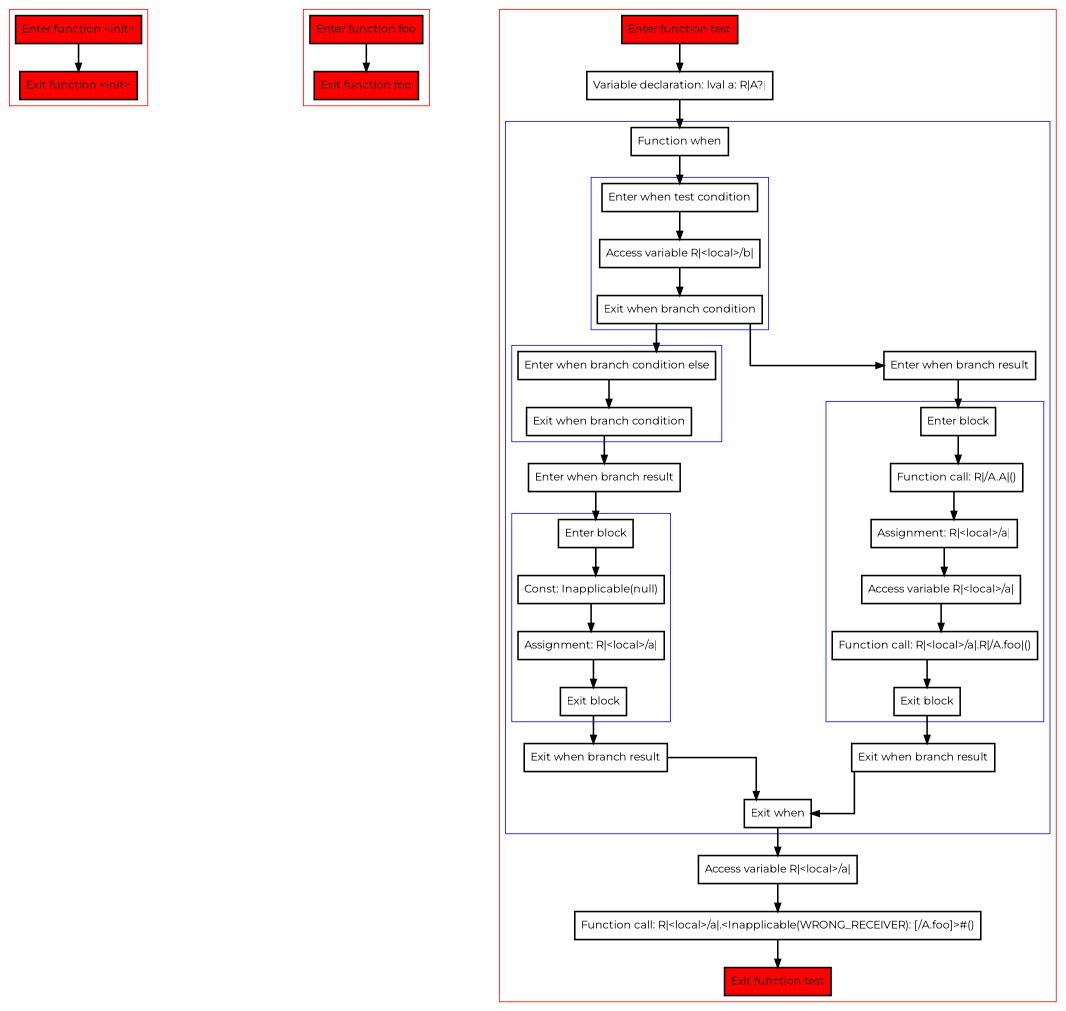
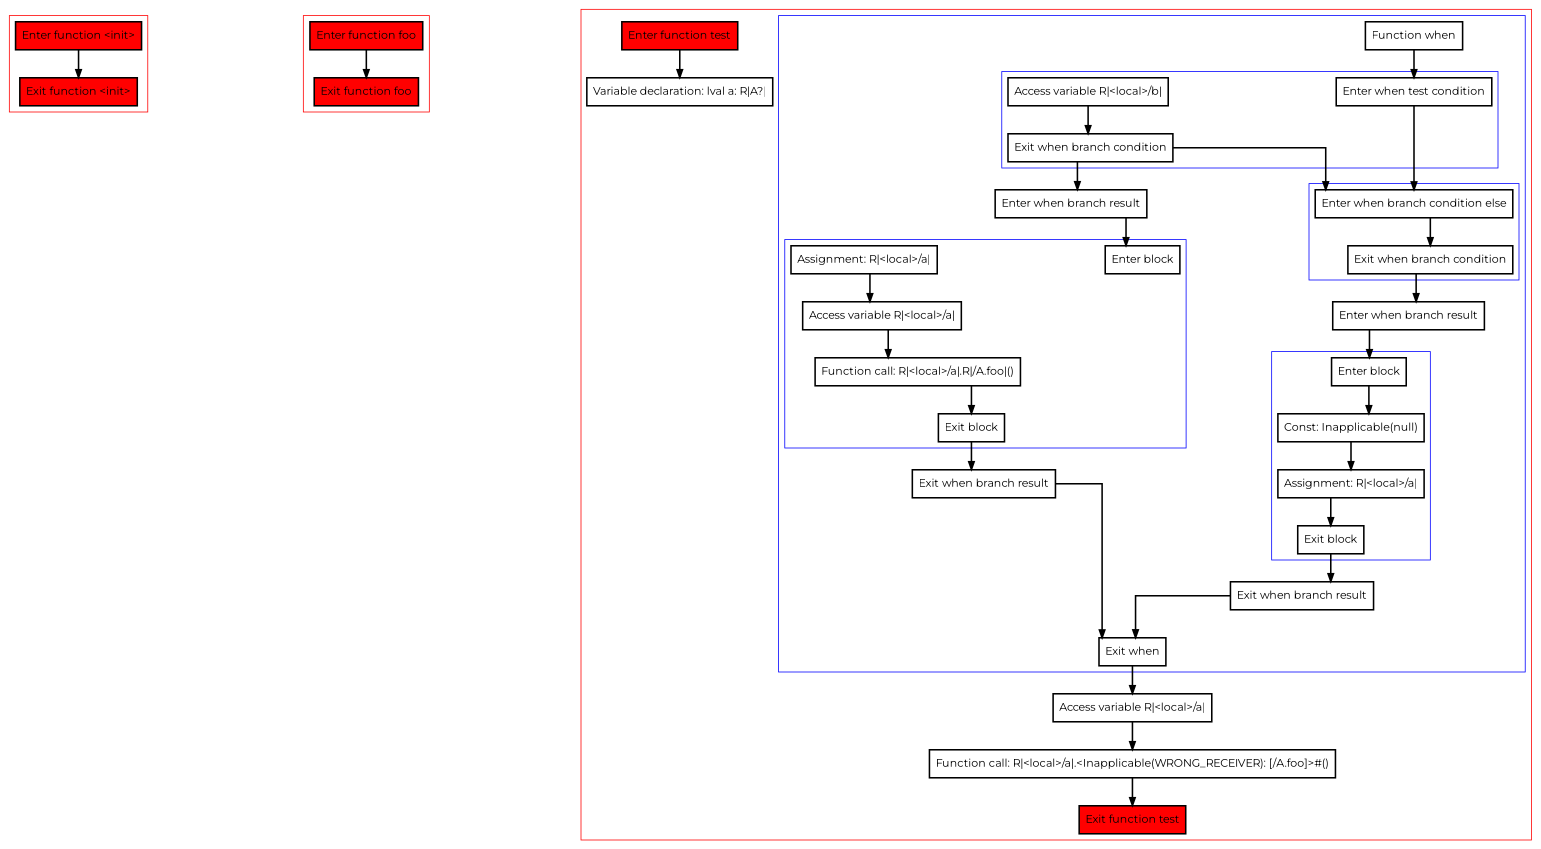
(680, 110) -> none
(680, 222) -> (1414, 144)
(957, 478) -> none
